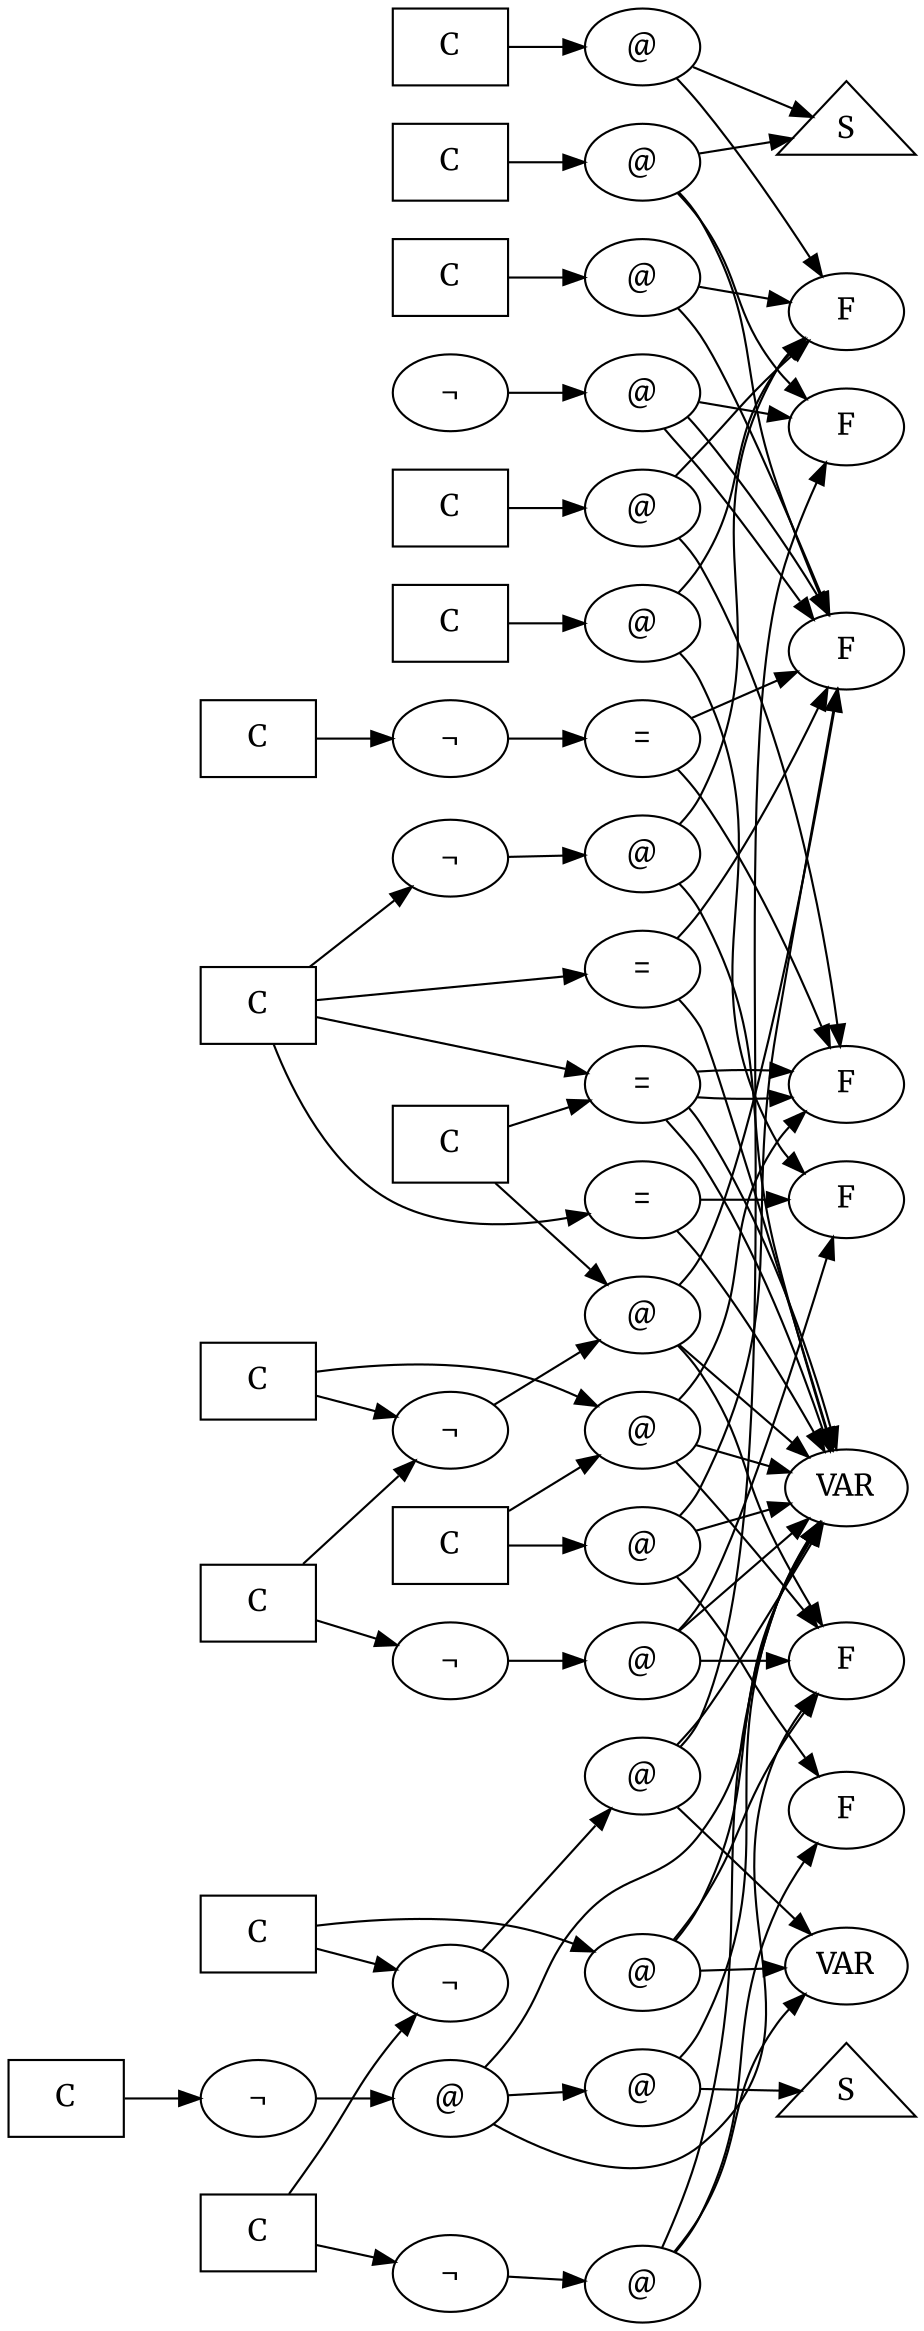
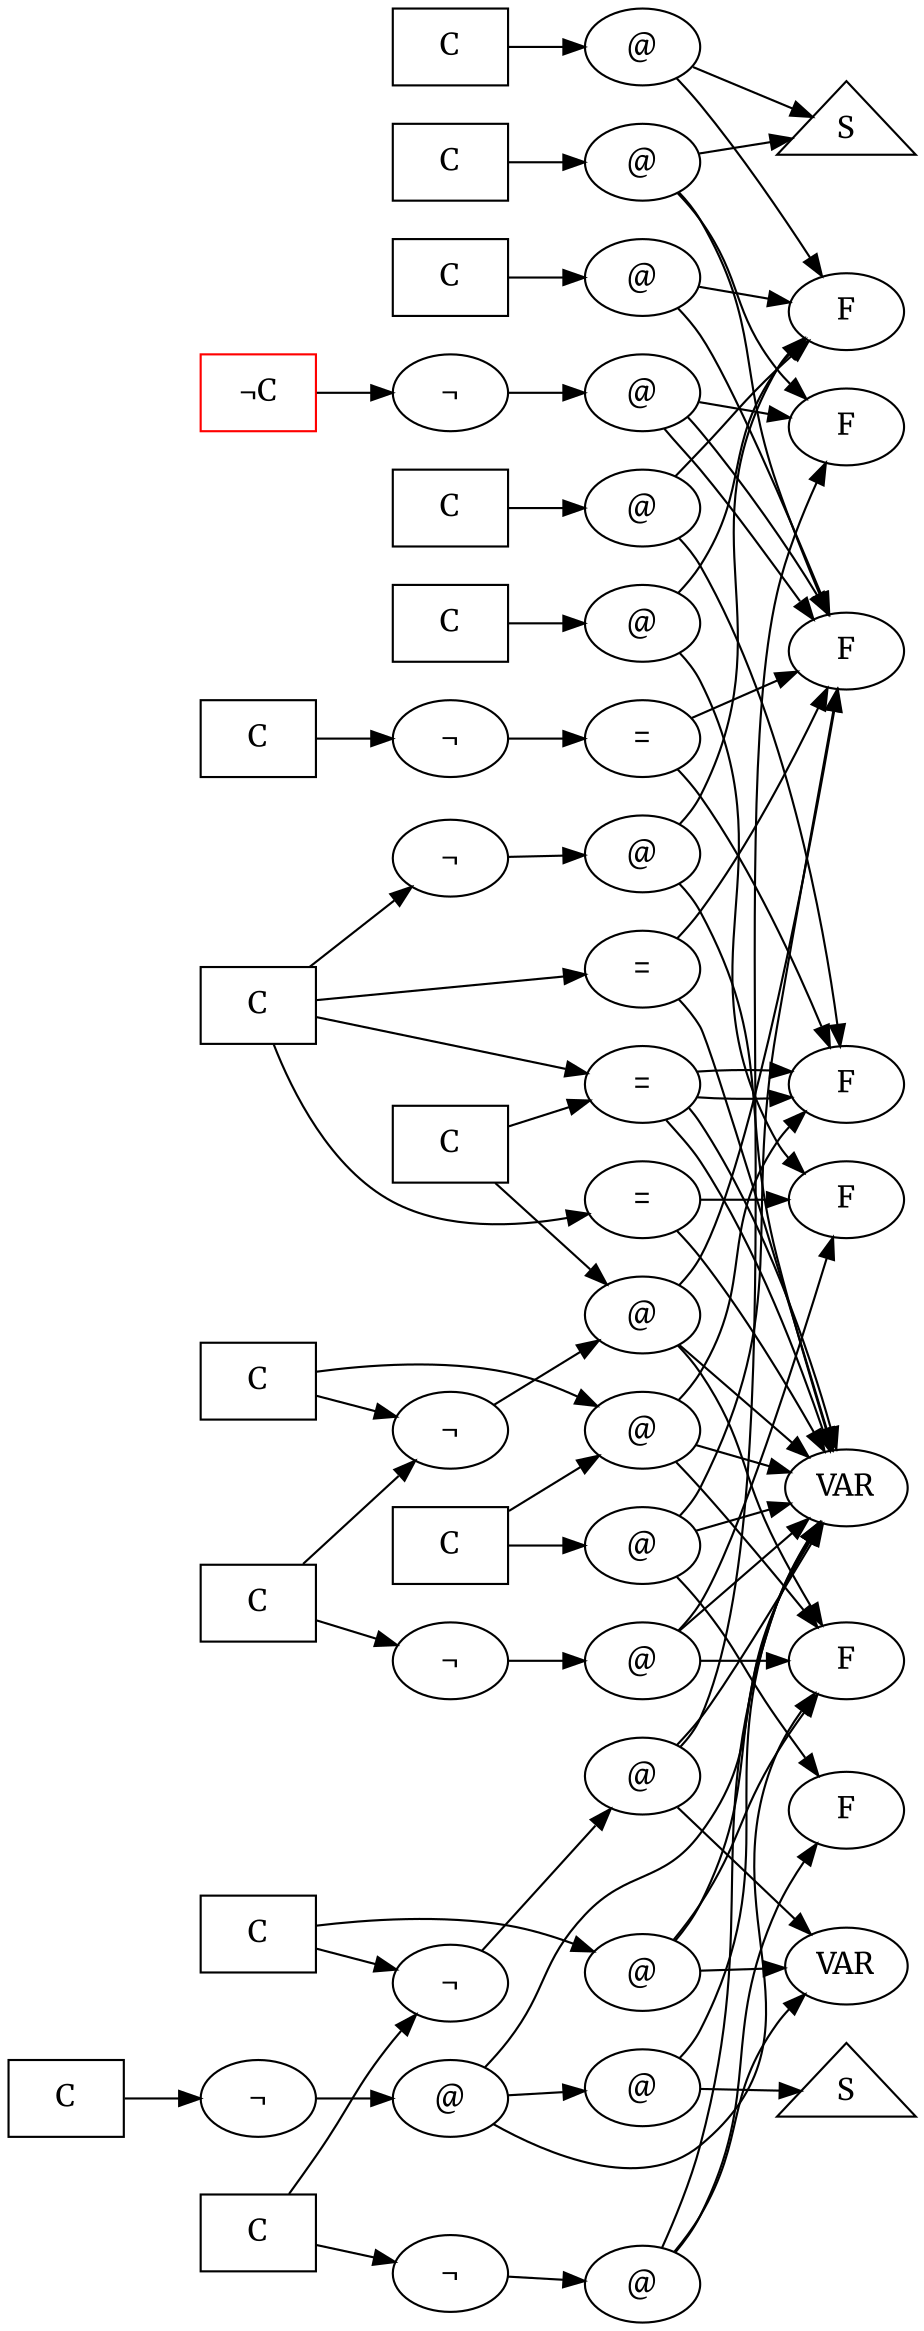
none -> (258, 393)
